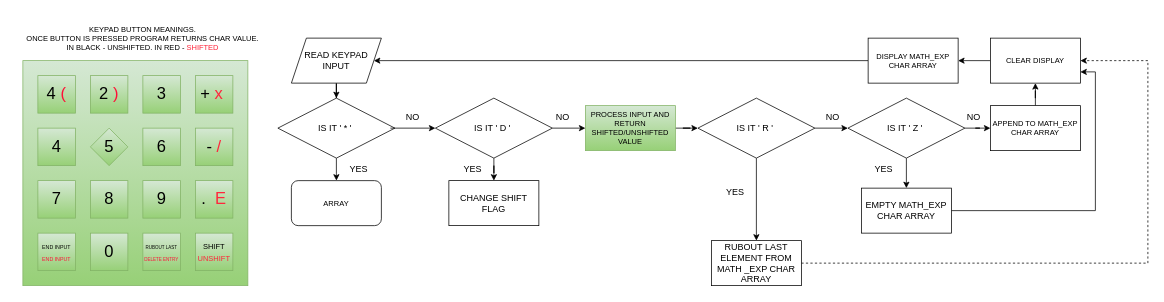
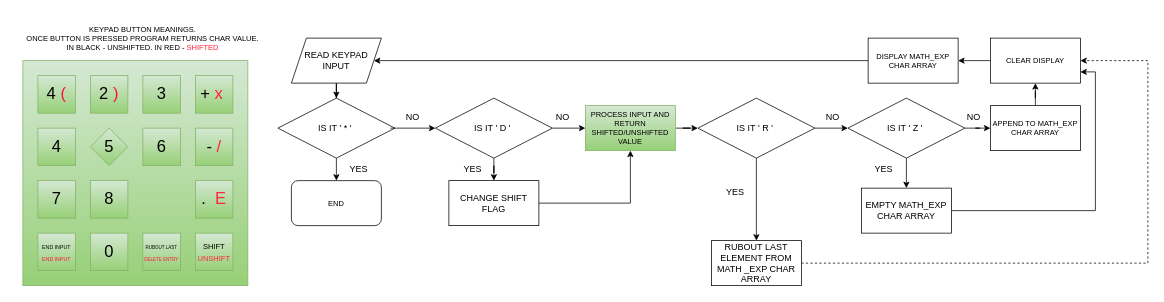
none -> (630, 181)
(162, 199) -> none
(336, 203) -> (336, 203)
